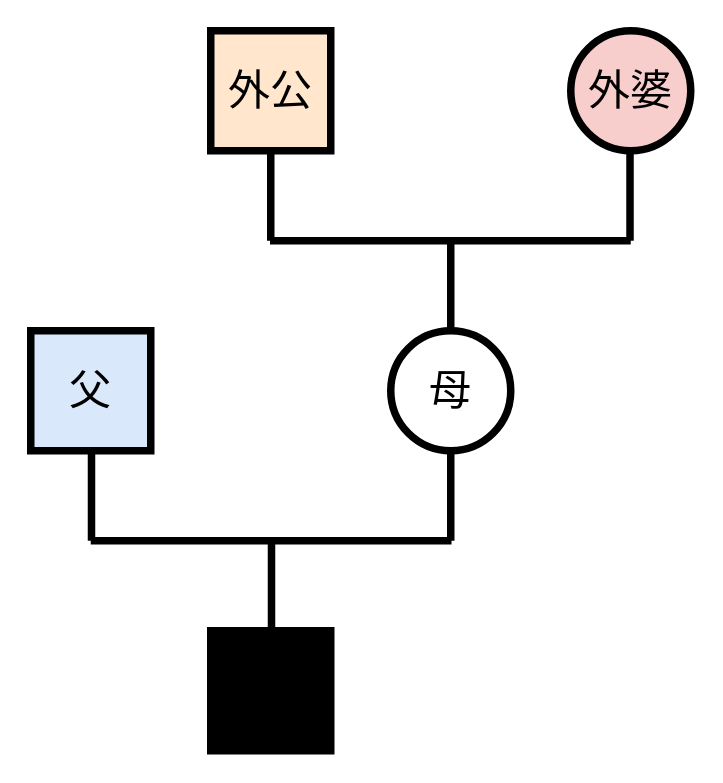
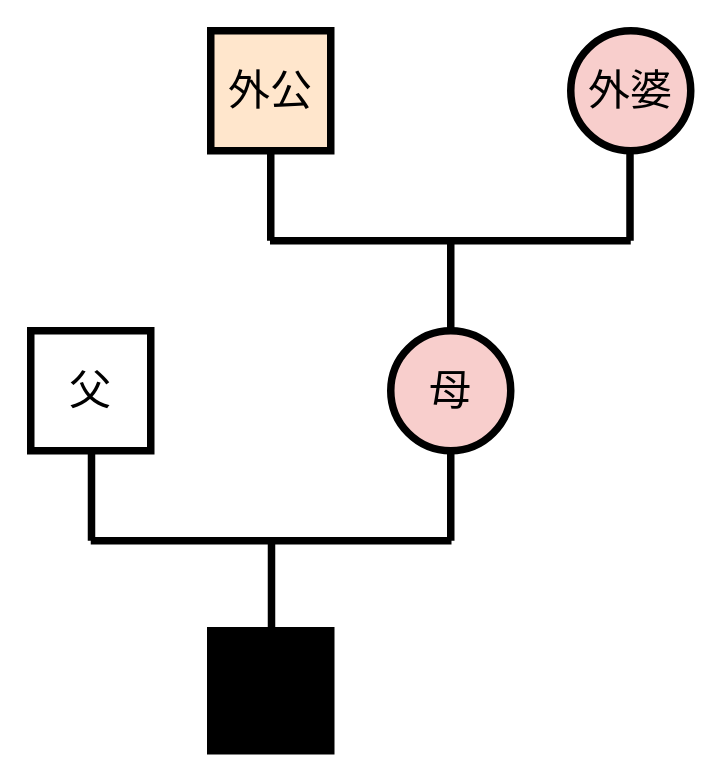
(91, 391) -> (91, 391)
(451, 391) -> (451, 391)
